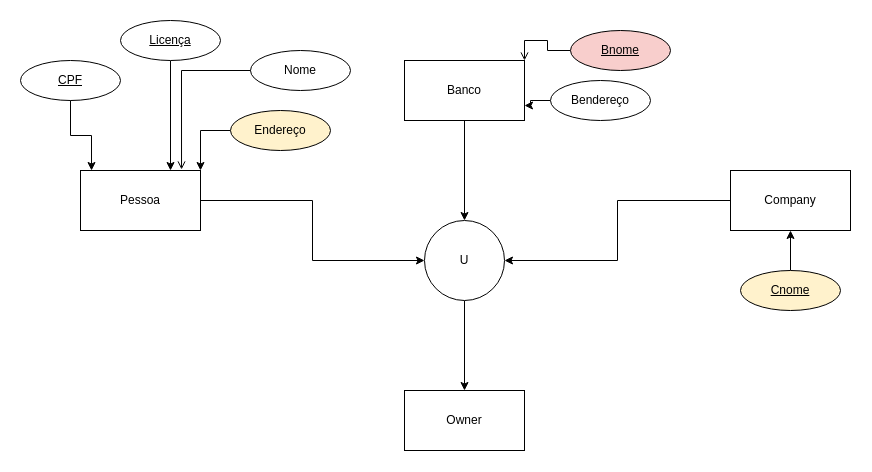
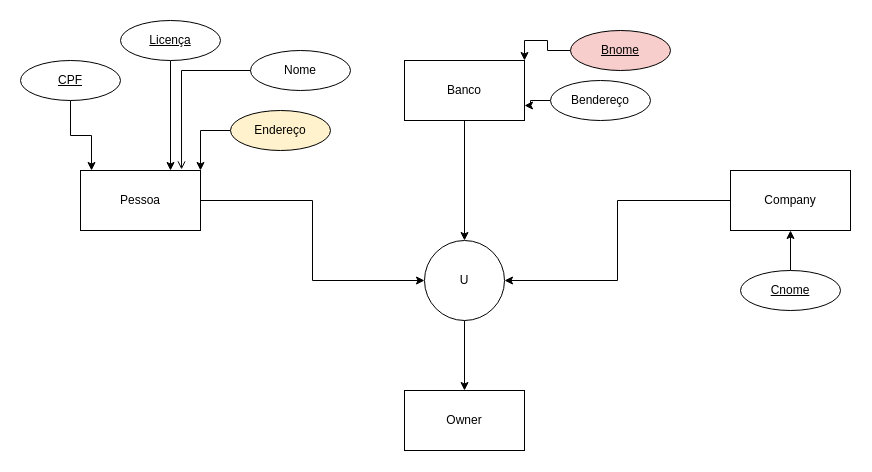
(525, 54) -> (525, 52)
(465, 261) -> (465, 281)
(791, 291) -> (791, 291)
